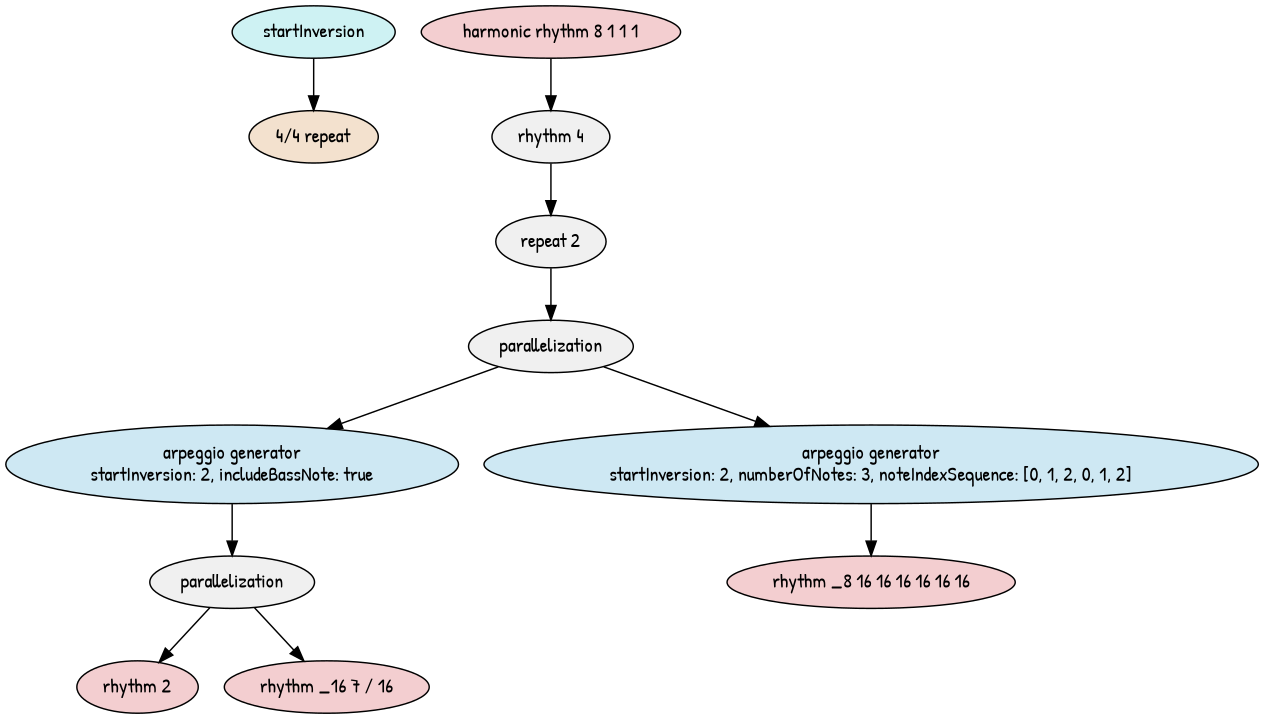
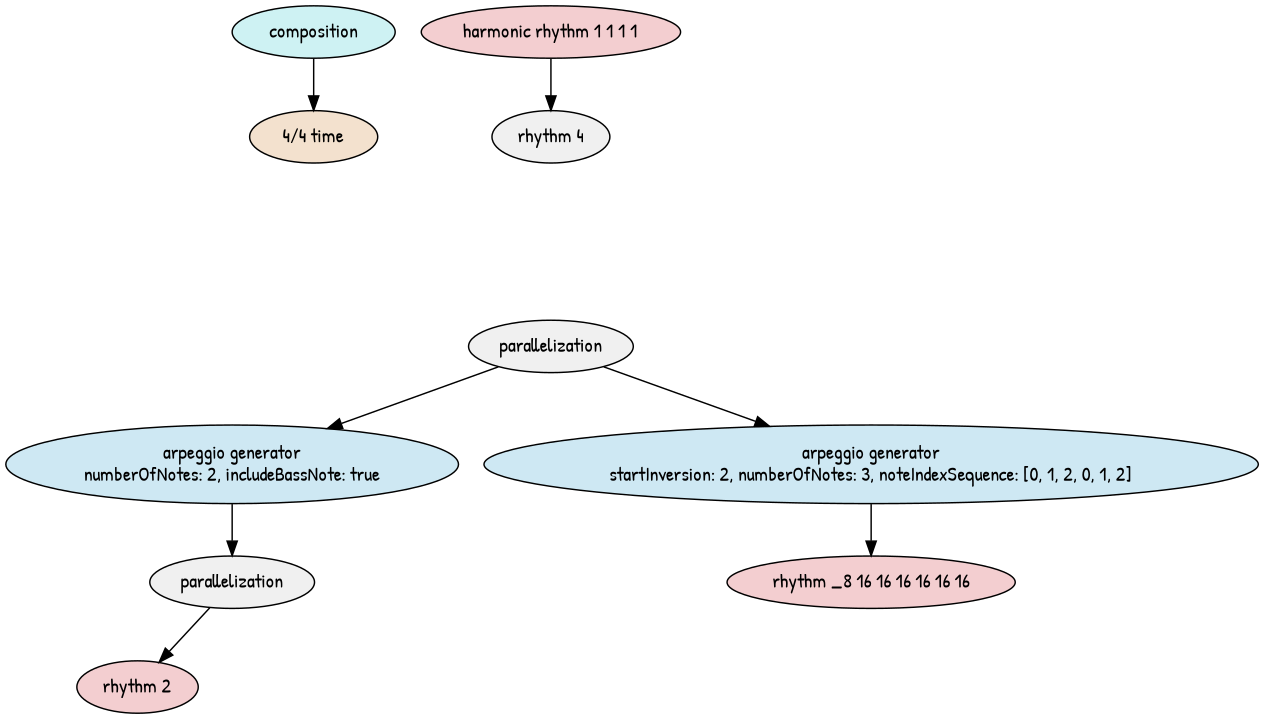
(314, 32) -> (314, 32)
(551, 32) -> (551, 32)
(314, 137) -> (314, 137)
(551, 242) -> none
(232, 464) -> (232, 464)
(327, 687) -> none
